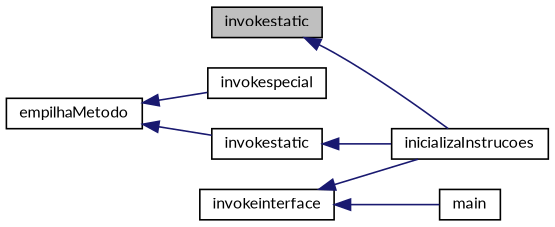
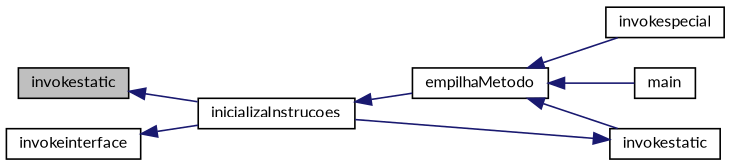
none -> (392, 96)
(395, 205) -> (600, 83)
